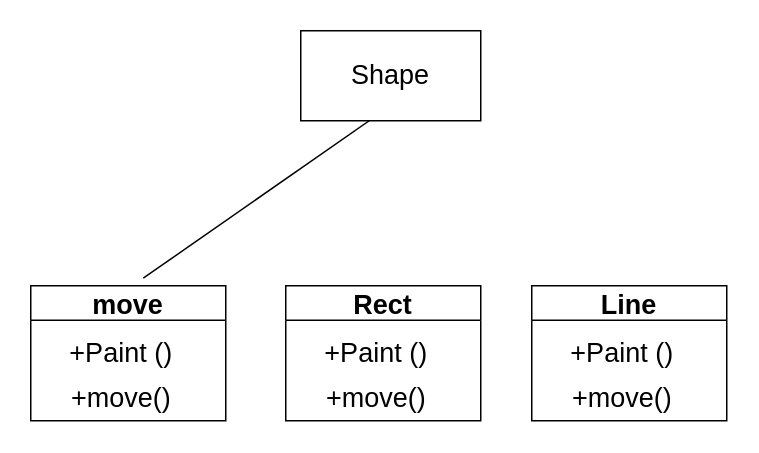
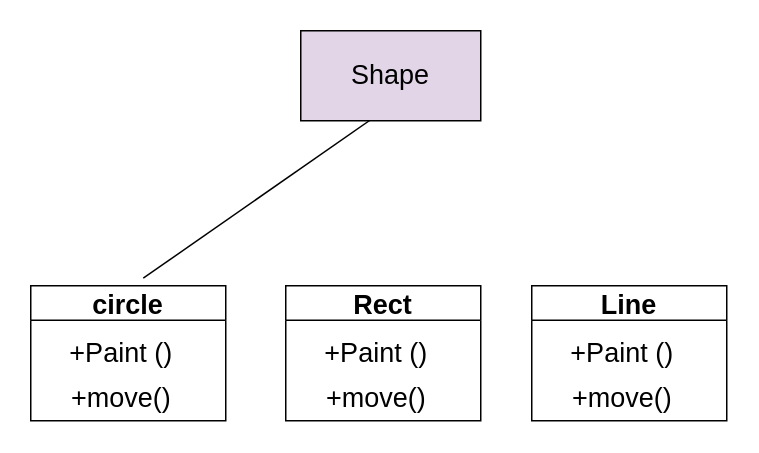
(391, 76) -> (391, 76)
(128, 305) -> (128, 305)
